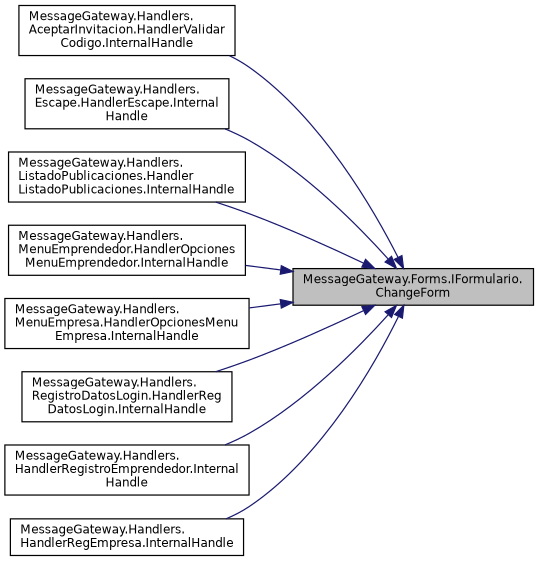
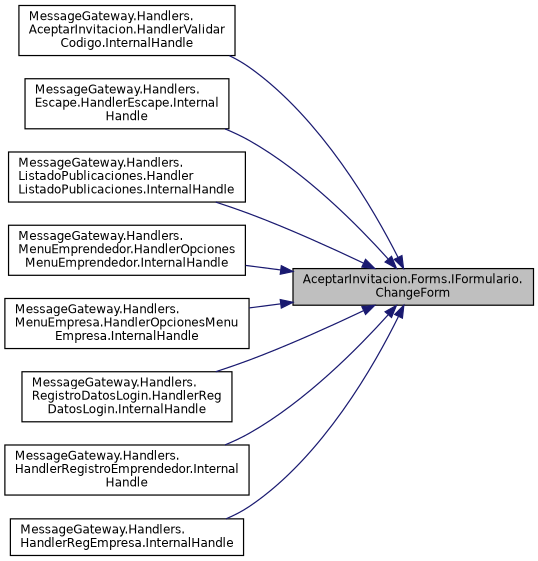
(413, 287) -> (413, 287)
